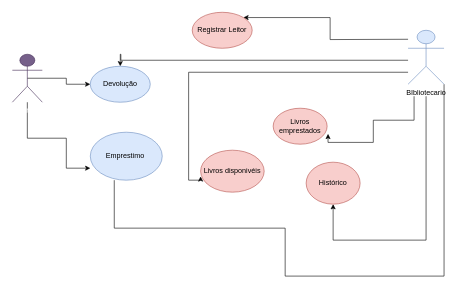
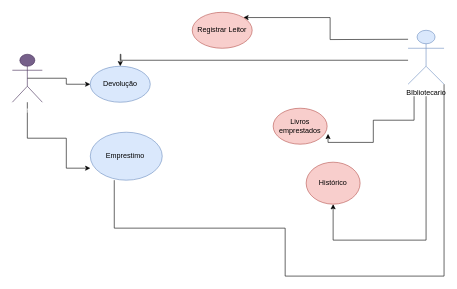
(189, 132) -> none
(233, 171) -> none
